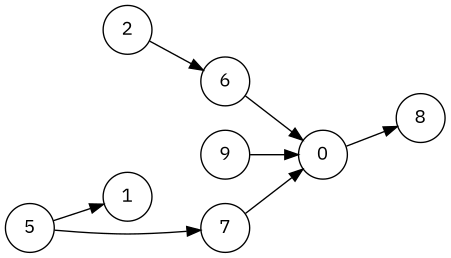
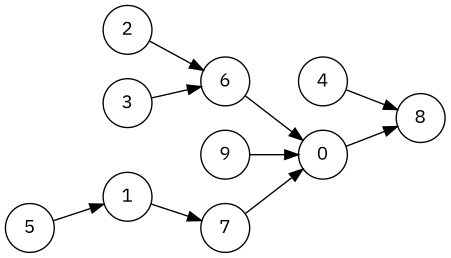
none -> (323, 81)
none -> (128, 103)
(121, 234) -> (170, 210)
